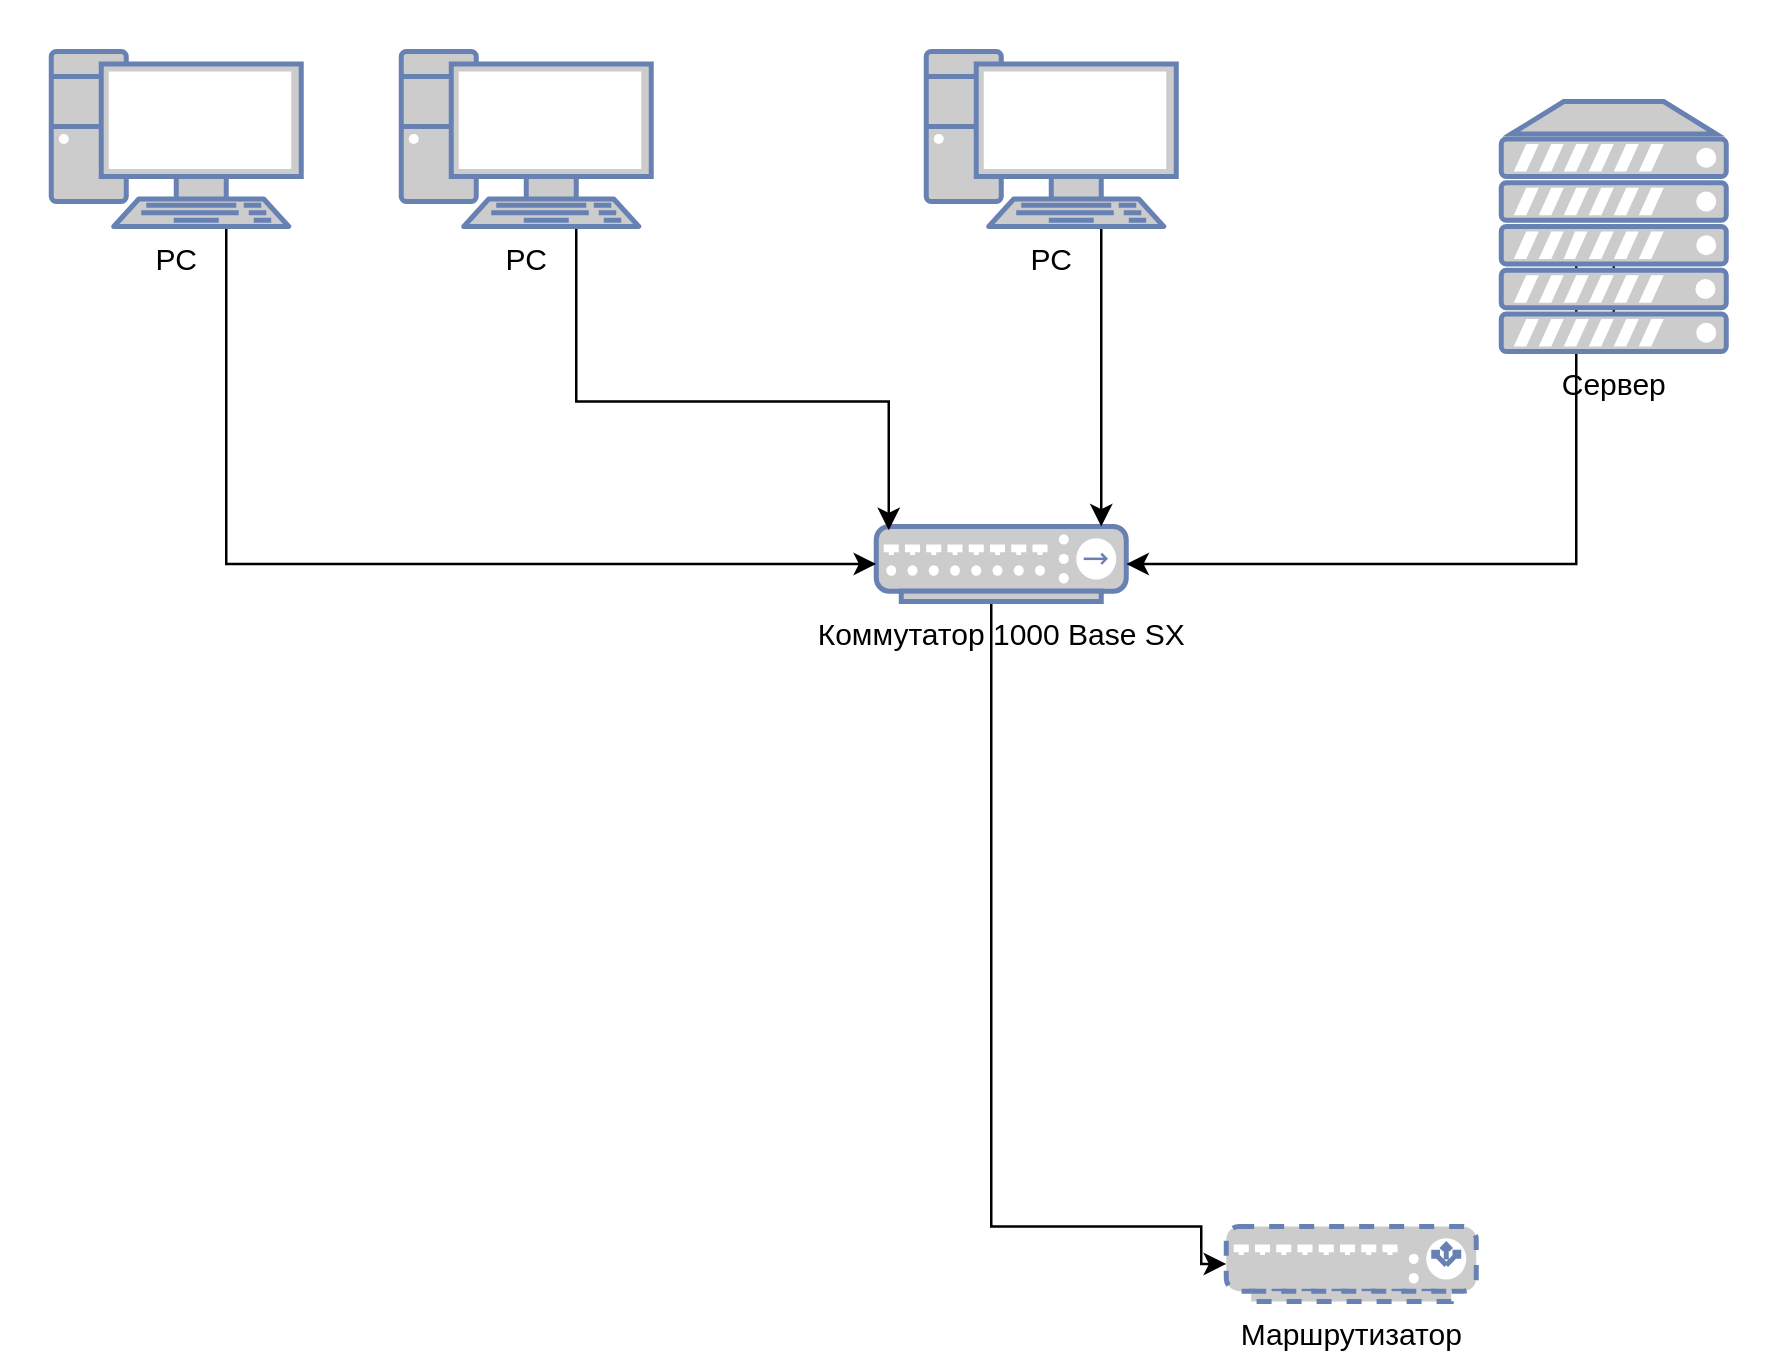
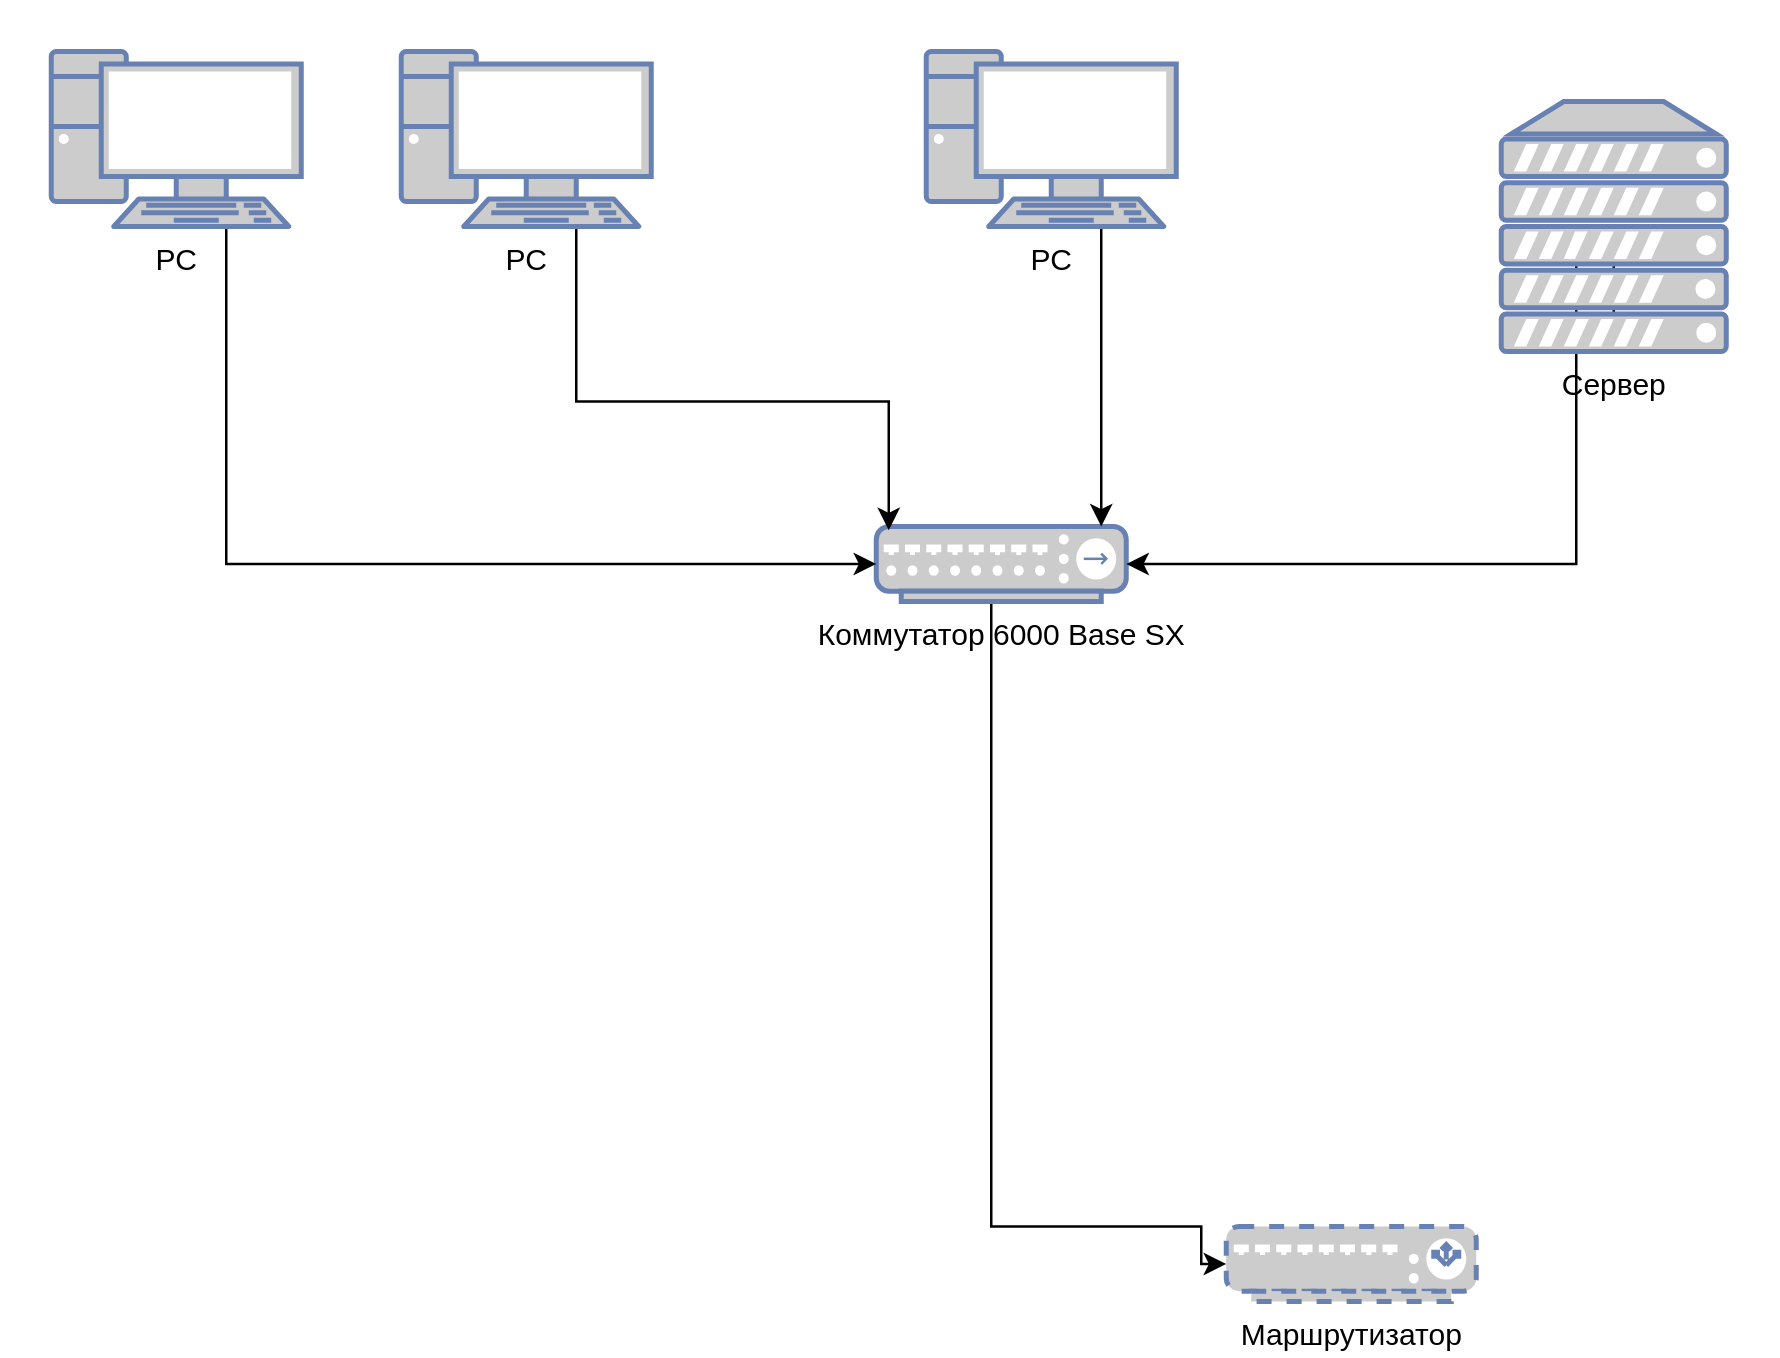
(1003, 637) -> (1003, 637)
